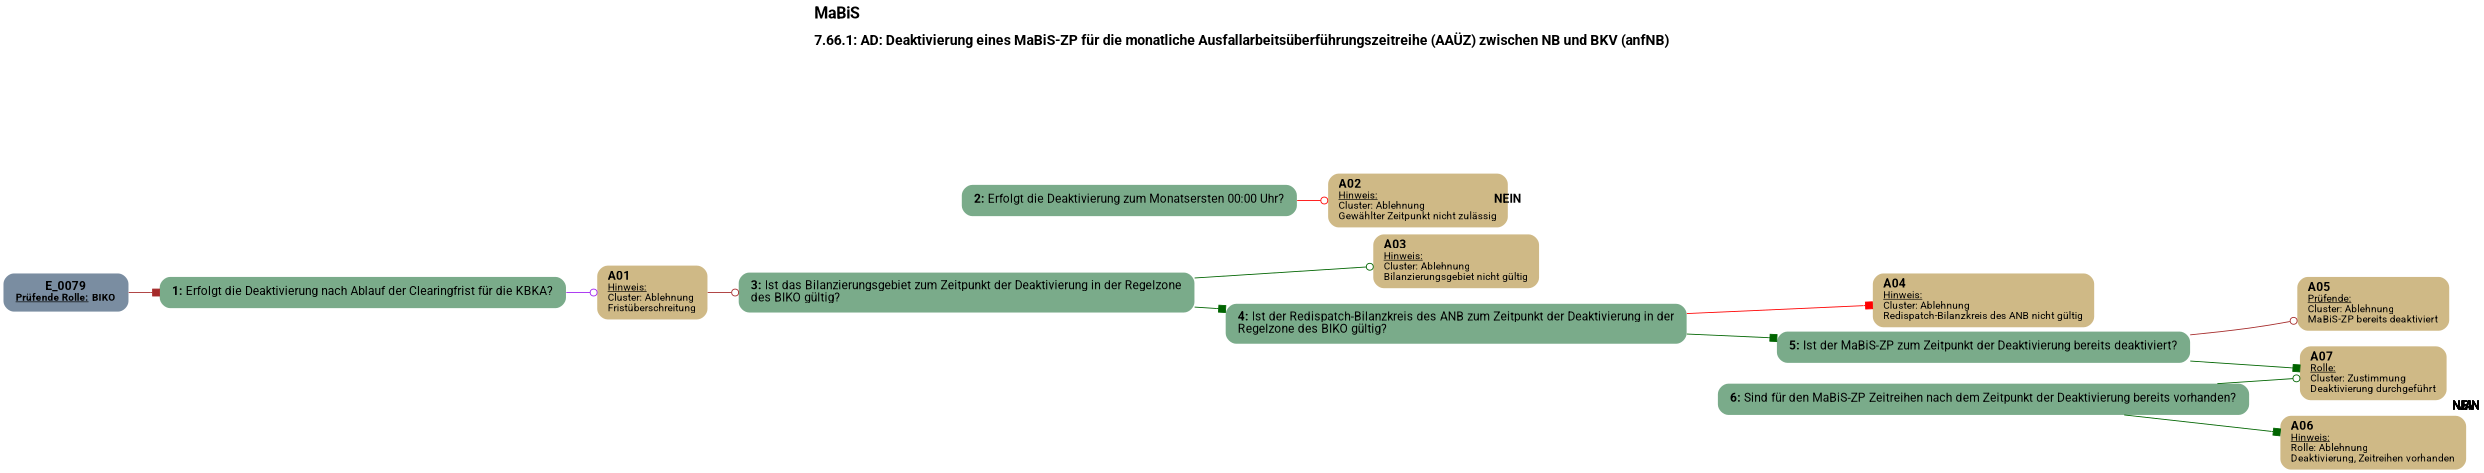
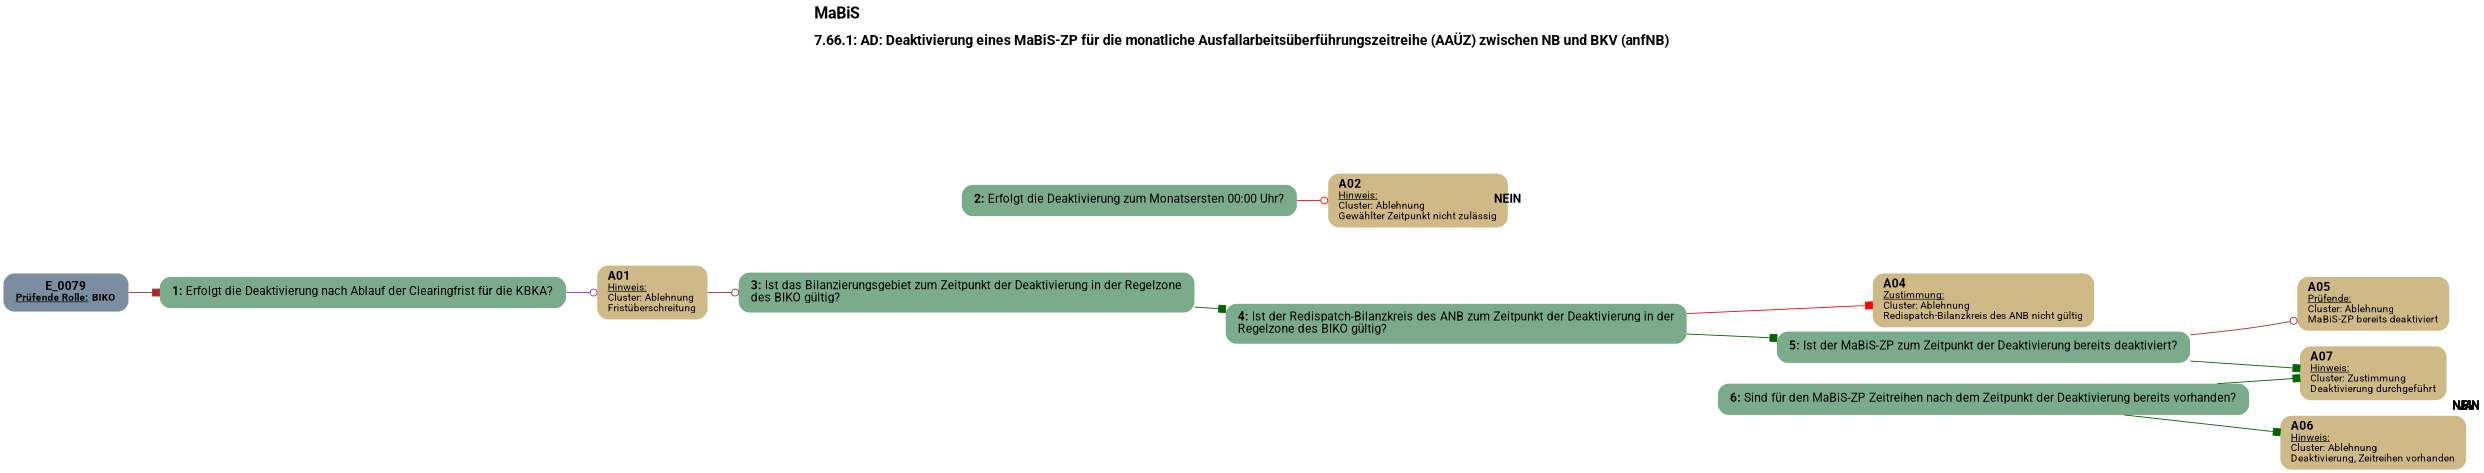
(1456, 261) -> none
(1903, 295) -> (1914, 295)
(2323, 368) -> (2330, 368)
(2255, 381) -> (2255, 381)
(2330, 448) -> (2334, 448)
